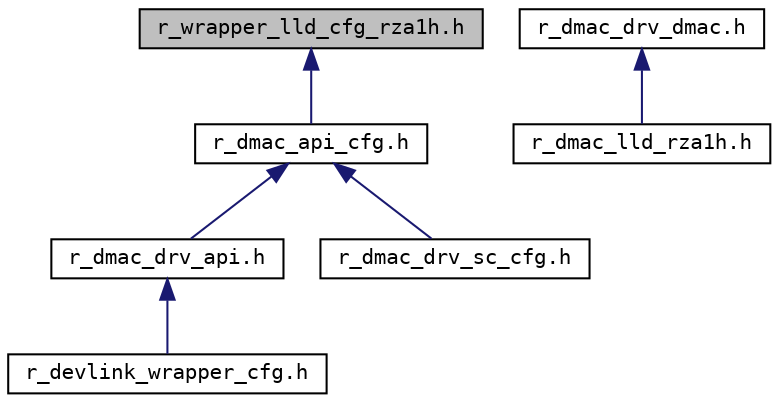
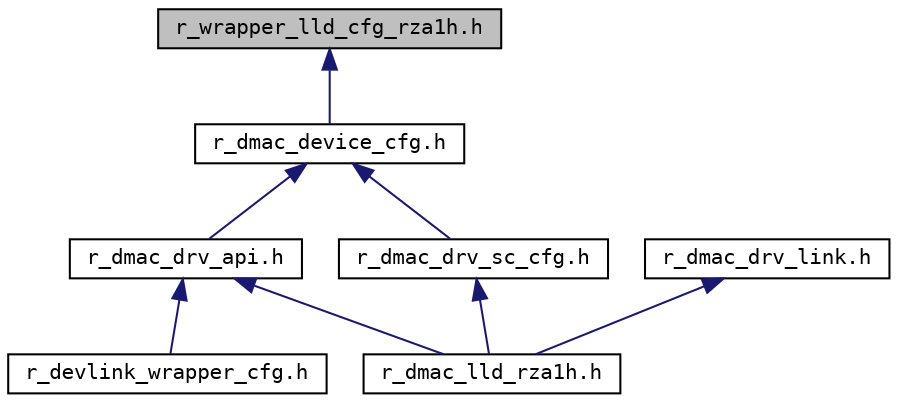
(642, 29) -> (767, 259)
(311, 144) -> (330, 144)
none -> (349, 320)
none -> (484, 327)
